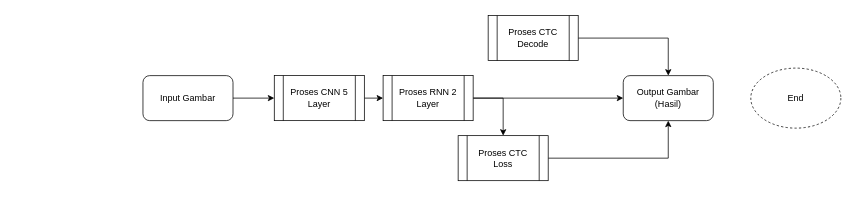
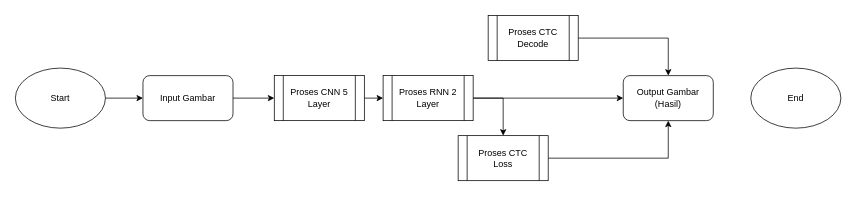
none -> (60, 98)
none -> (136, 98)
(795, 98) -> (795, 98)
